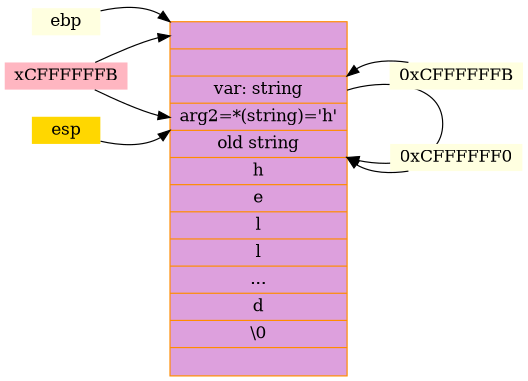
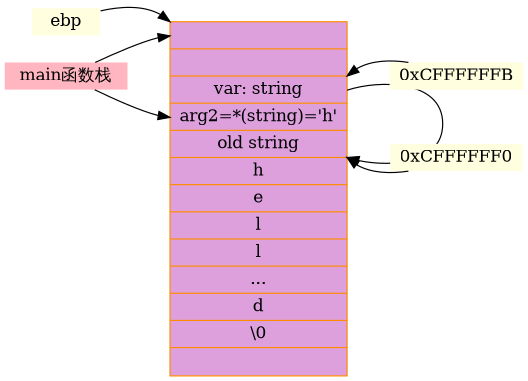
(66, 76) -> (66, 76)
(66, 130) -> none
